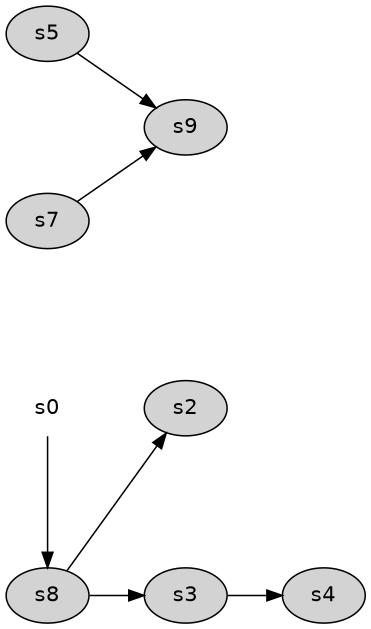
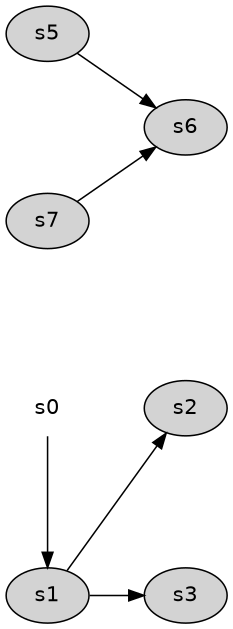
(186, 127) -> (186, 127)
(48, 595) -> (48, 595)
(324, 595) -> none
